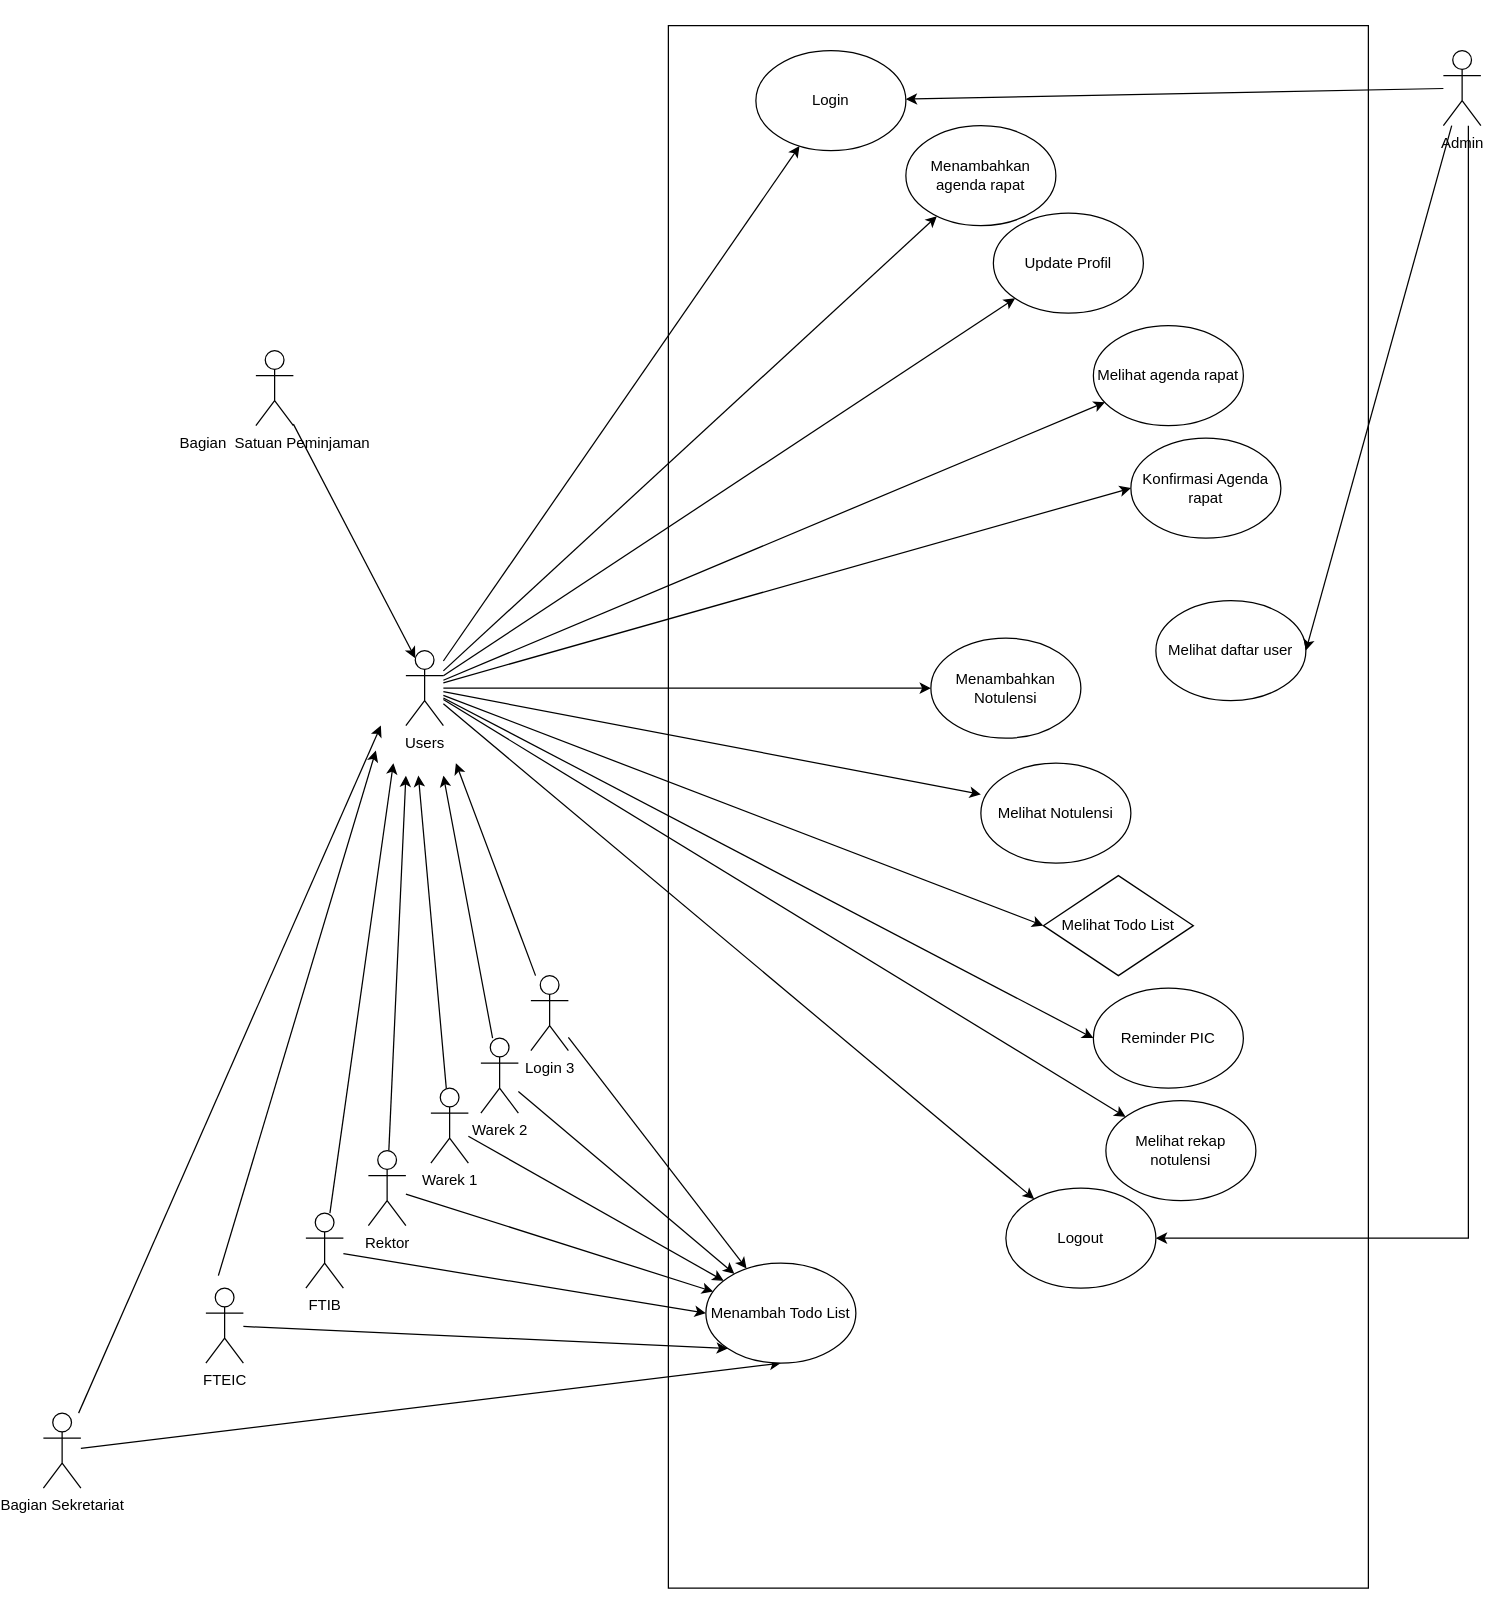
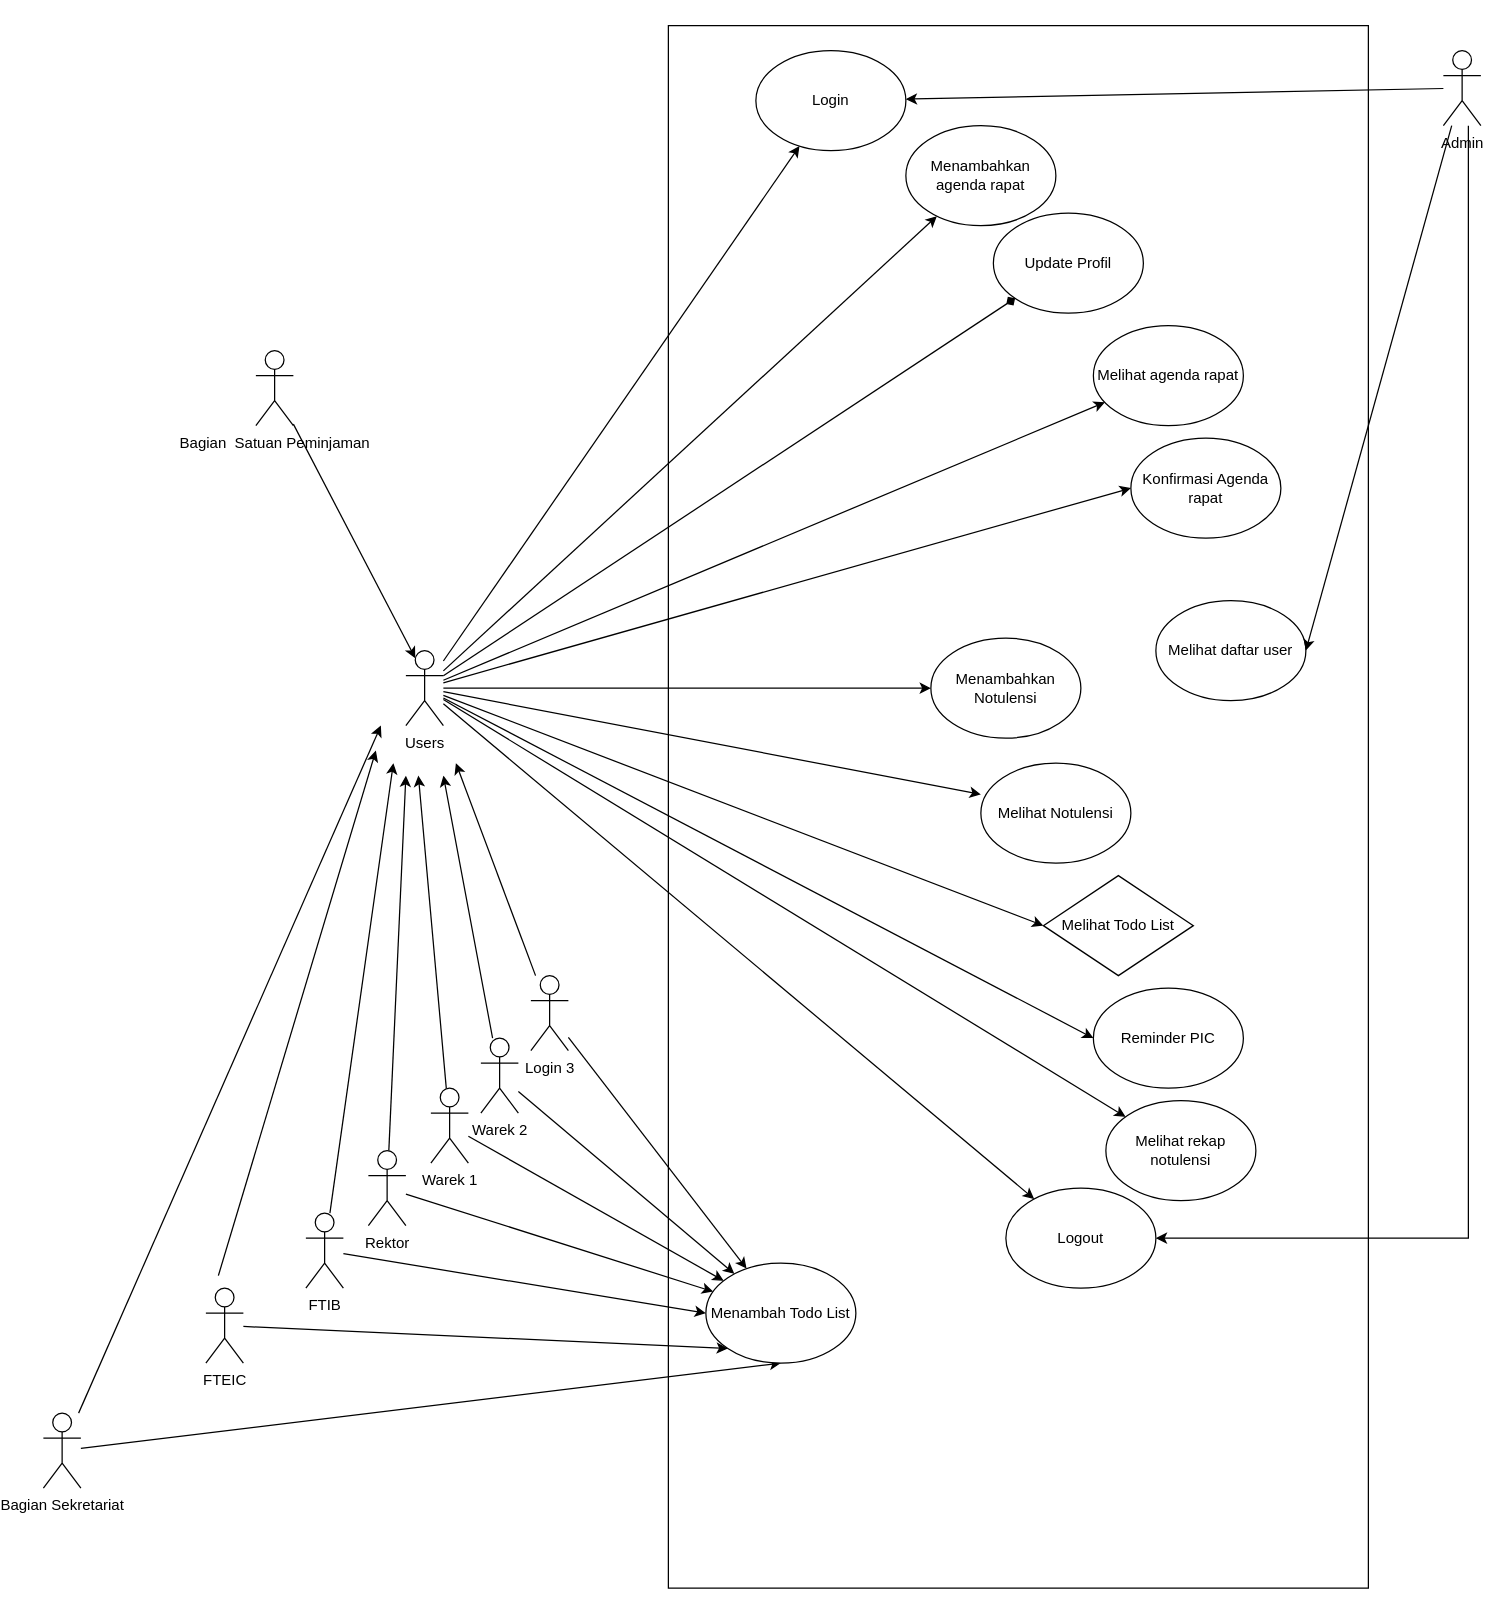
(1007, 304) -> (1006, 304)
